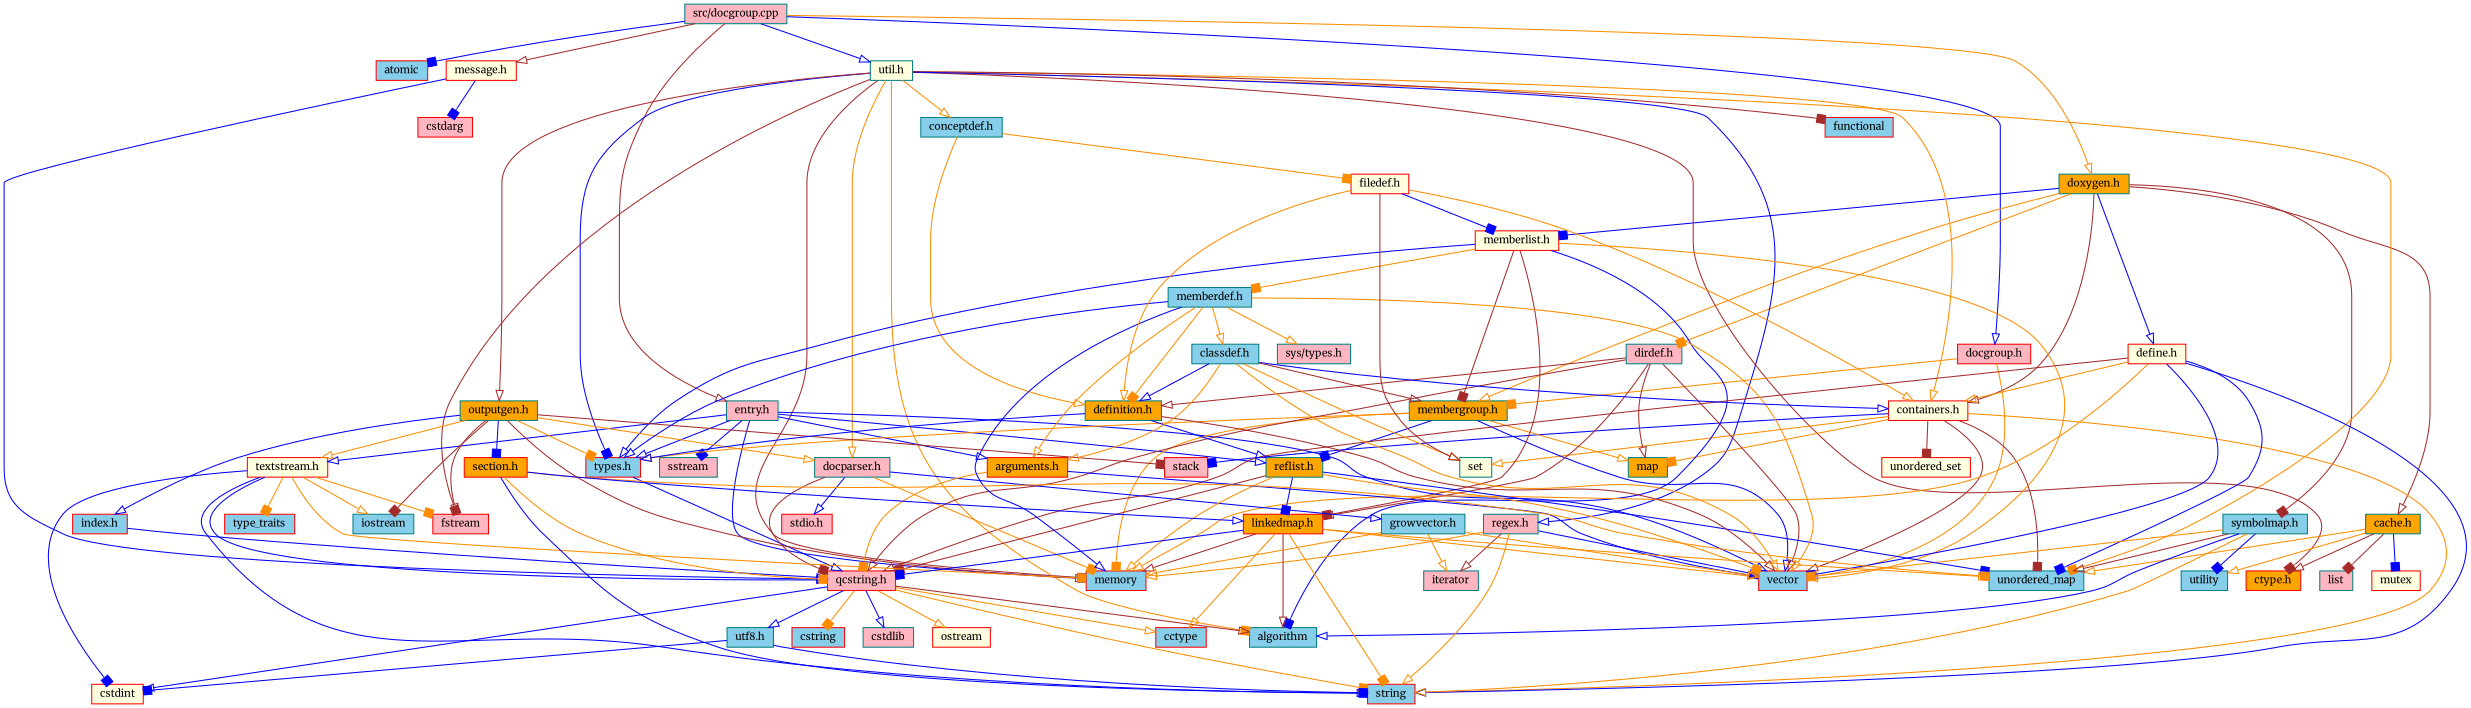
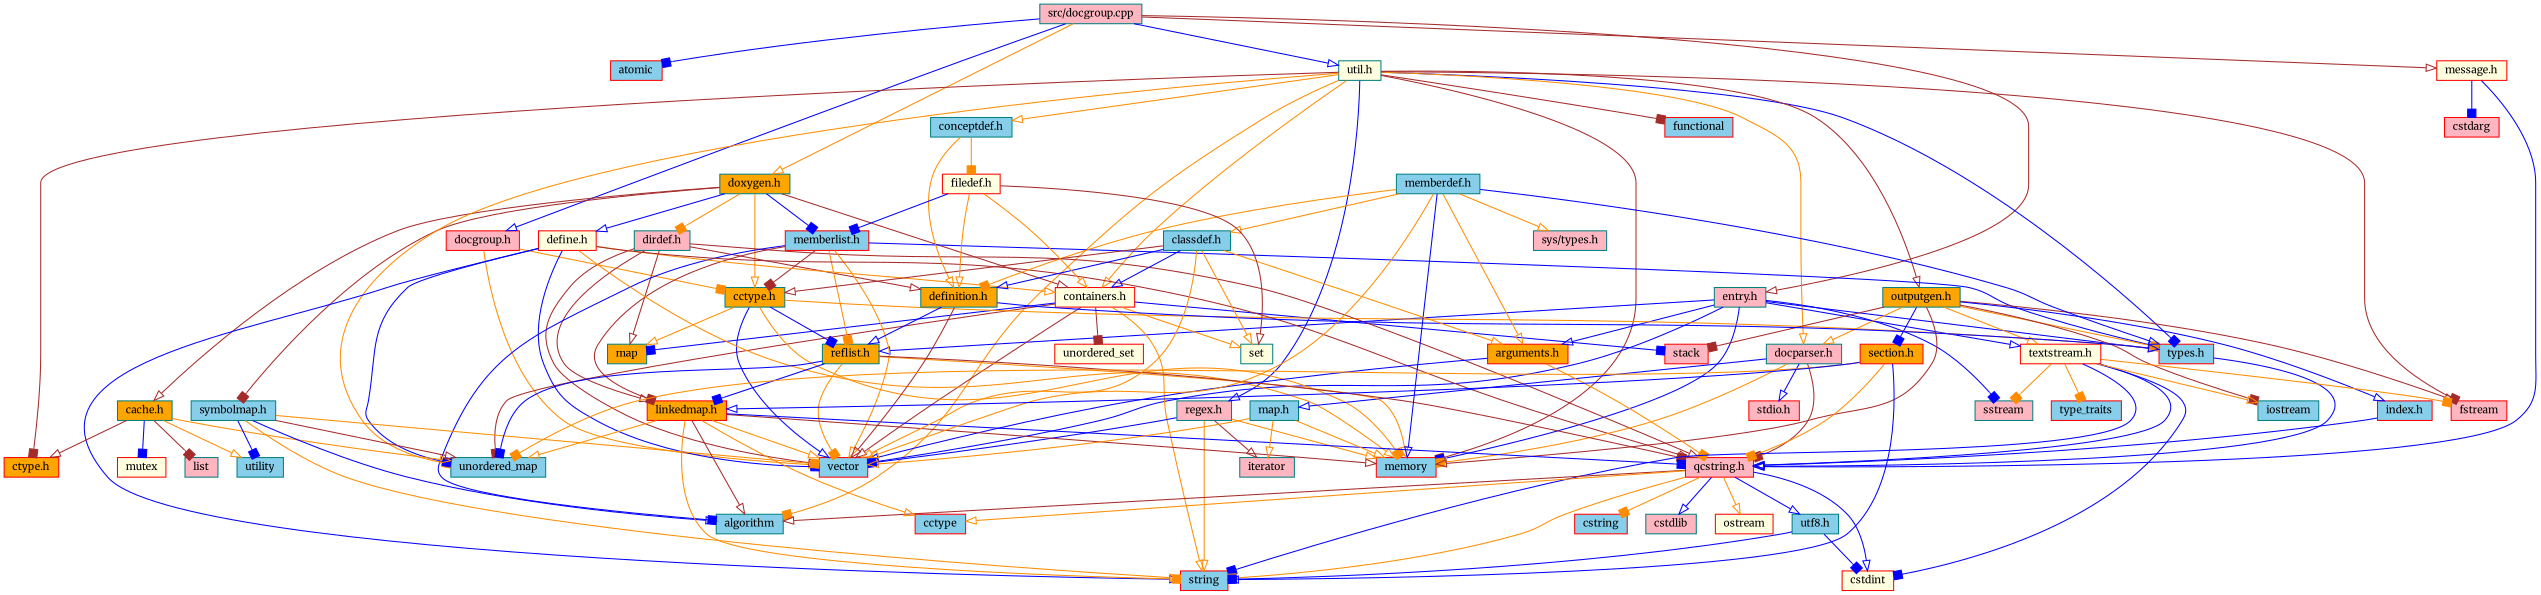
(1517, 241) -> (827, 241)
(1369, 268) -> (838, 292)
(1458, 411) -> (755, 297)
(1778, 441) -> (856, 326)
(1423, 524) -> (1274, 411)
(691, 558) -> (2036, 379)
